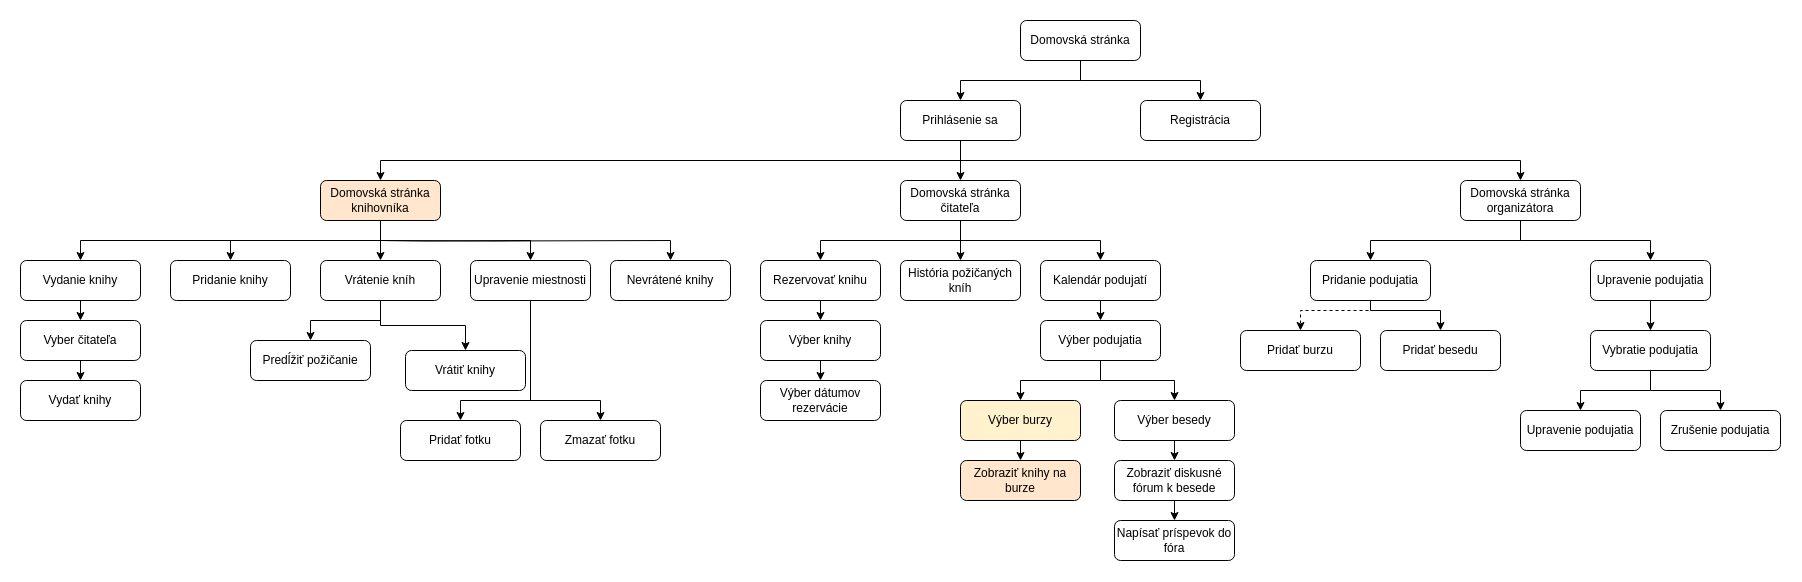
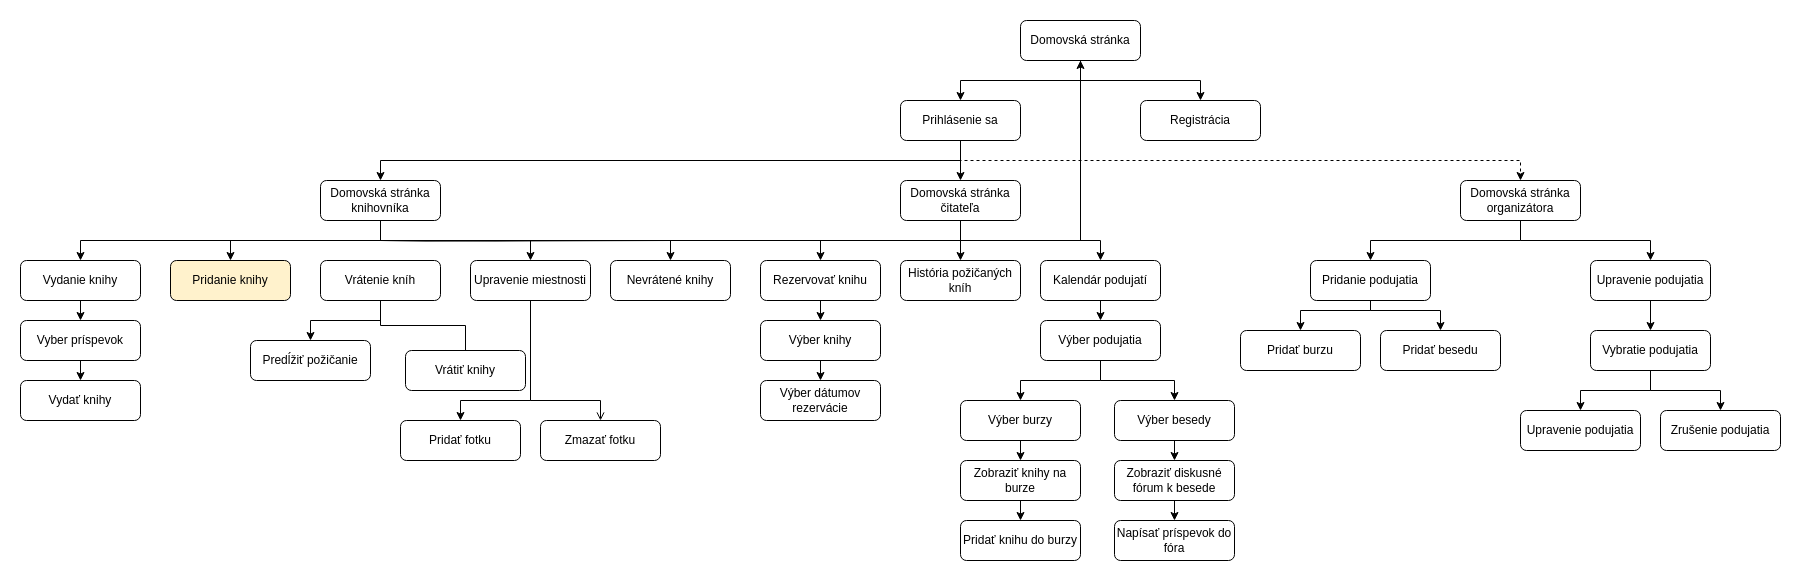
(1248, 161) -> (1248, 161)
(381, 201) -> (381, 201)
(381, 248) -> (1081, 162)
(231, 281) -> (231, 281)
(1330, 311) -> (1330, 311)
(81, 341) -> (81, 341)
(466, 342) -> (466, 344)
(601, 412) -> (601, 414)
(1021, 421) -> (1021, 421)
(1021, 481) -> (1021, 481)
none -> (1021, 507)
none -> (1021, 541)
